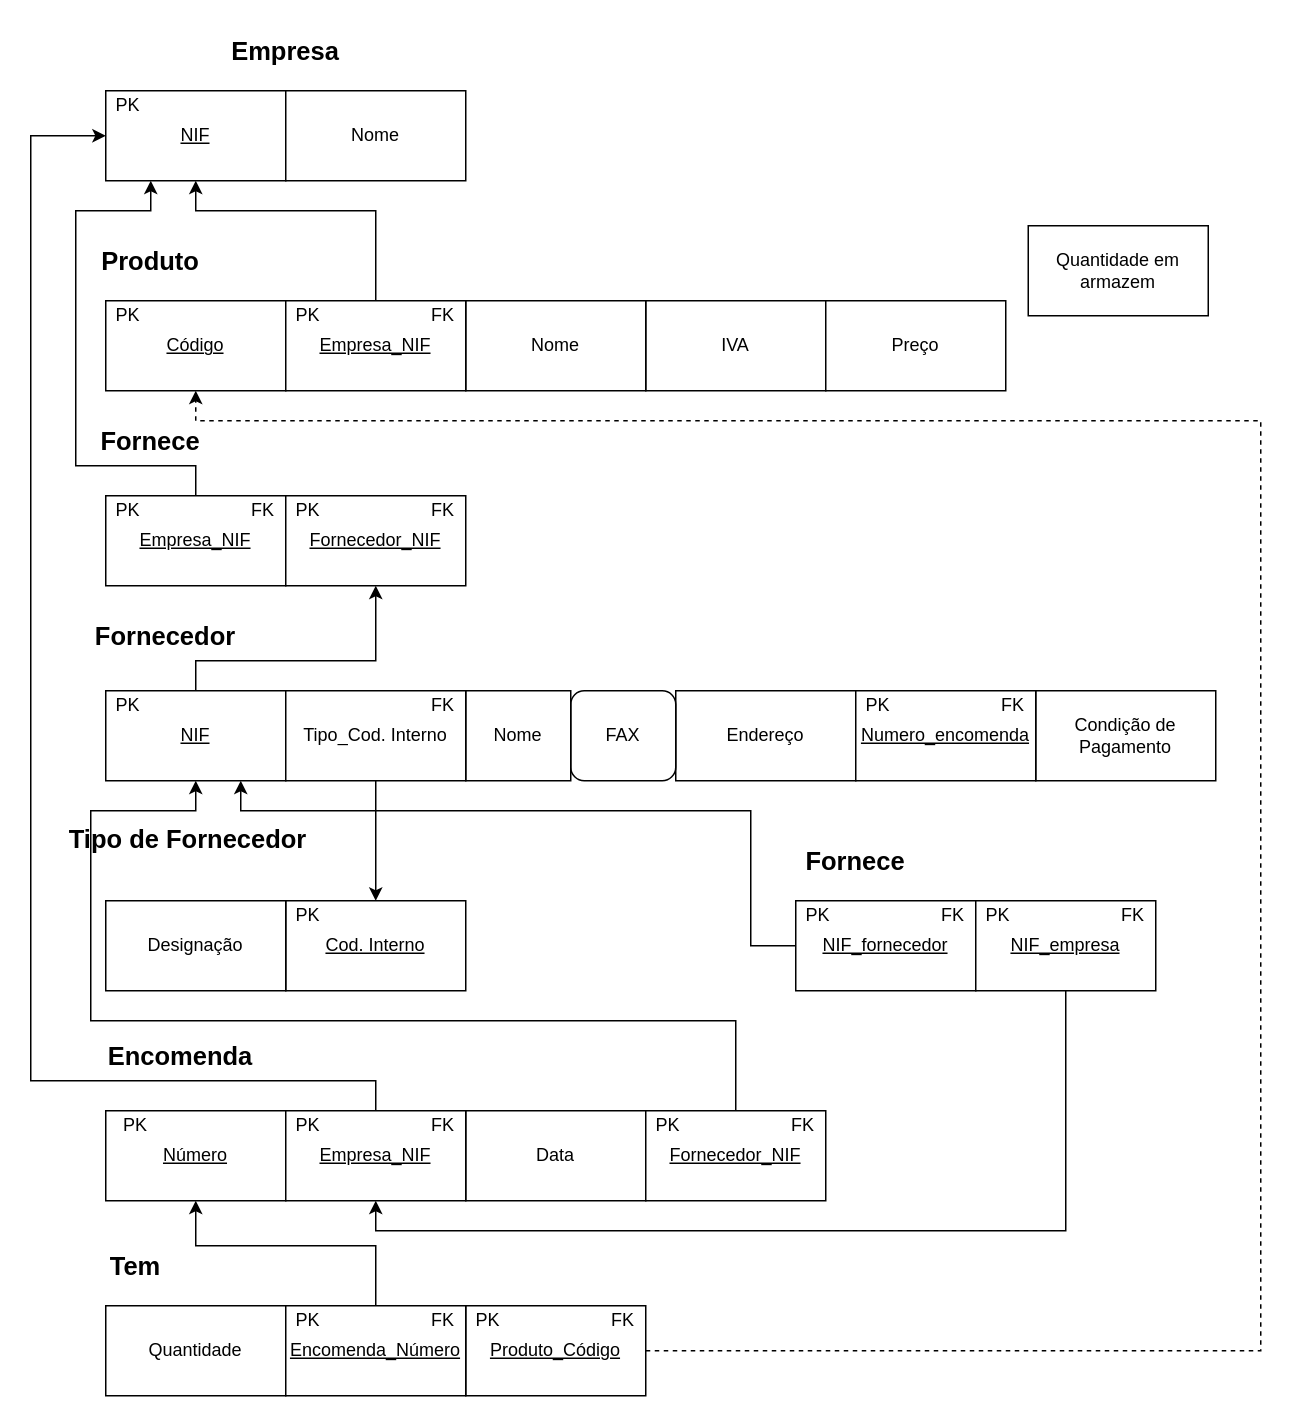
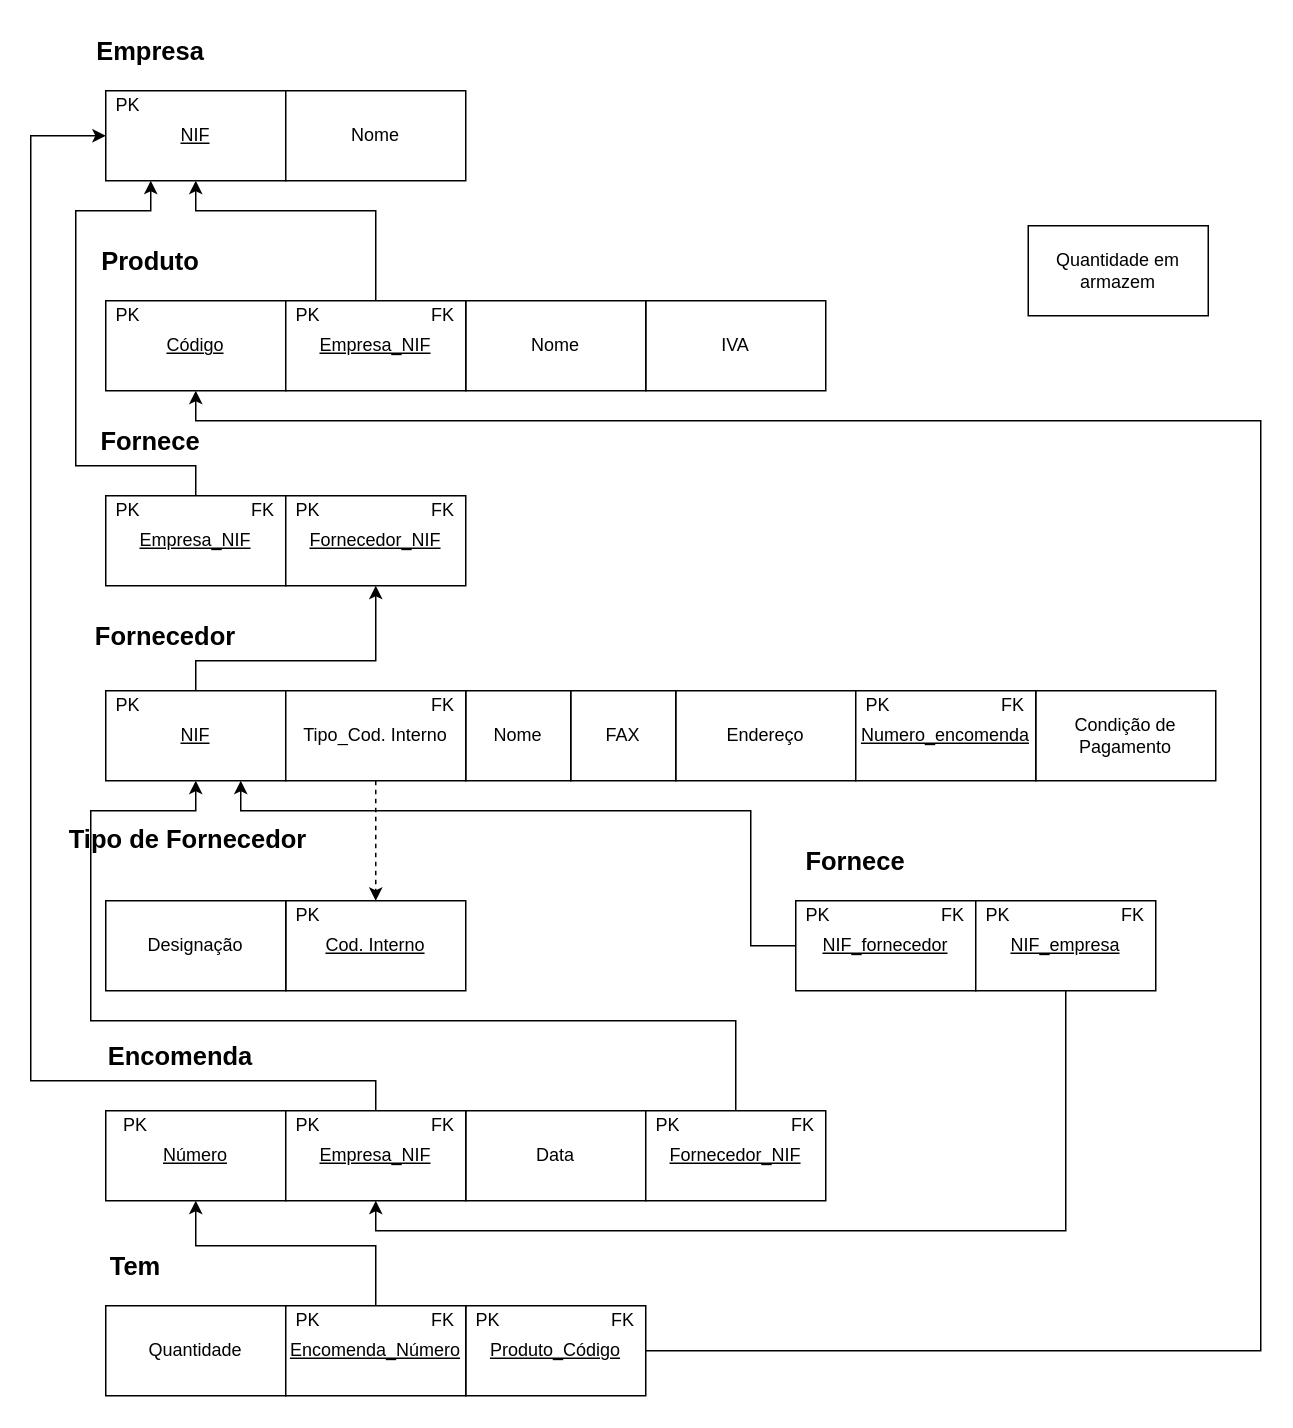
(286, 53) -> (151, 53)
(916, 346) -> none
(1261, 651) -> (1261, 651)
(623, 736) -> (623, 736)
(376, 836) -> (376, 836)
